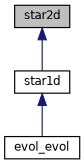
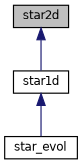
(42, 148) -> (41, 148)
